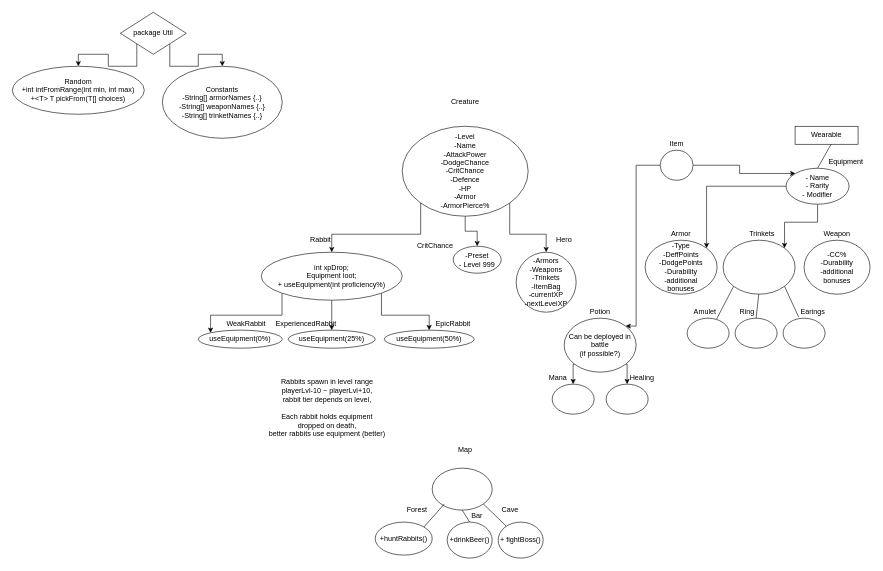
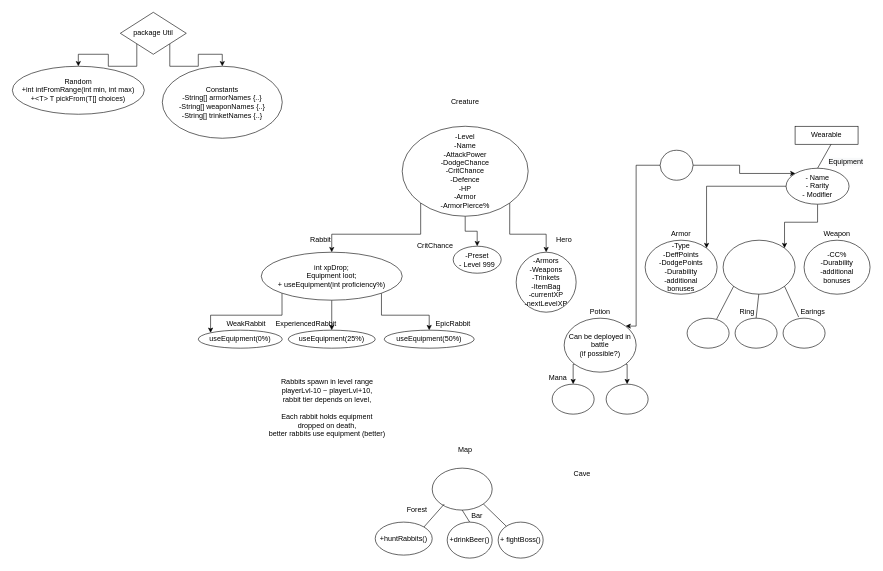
(677, 144) -> none
(762, 234) -> none
(705, 312) -> none
(642, 378) -> none
(510, 510) -> (582, 474)
